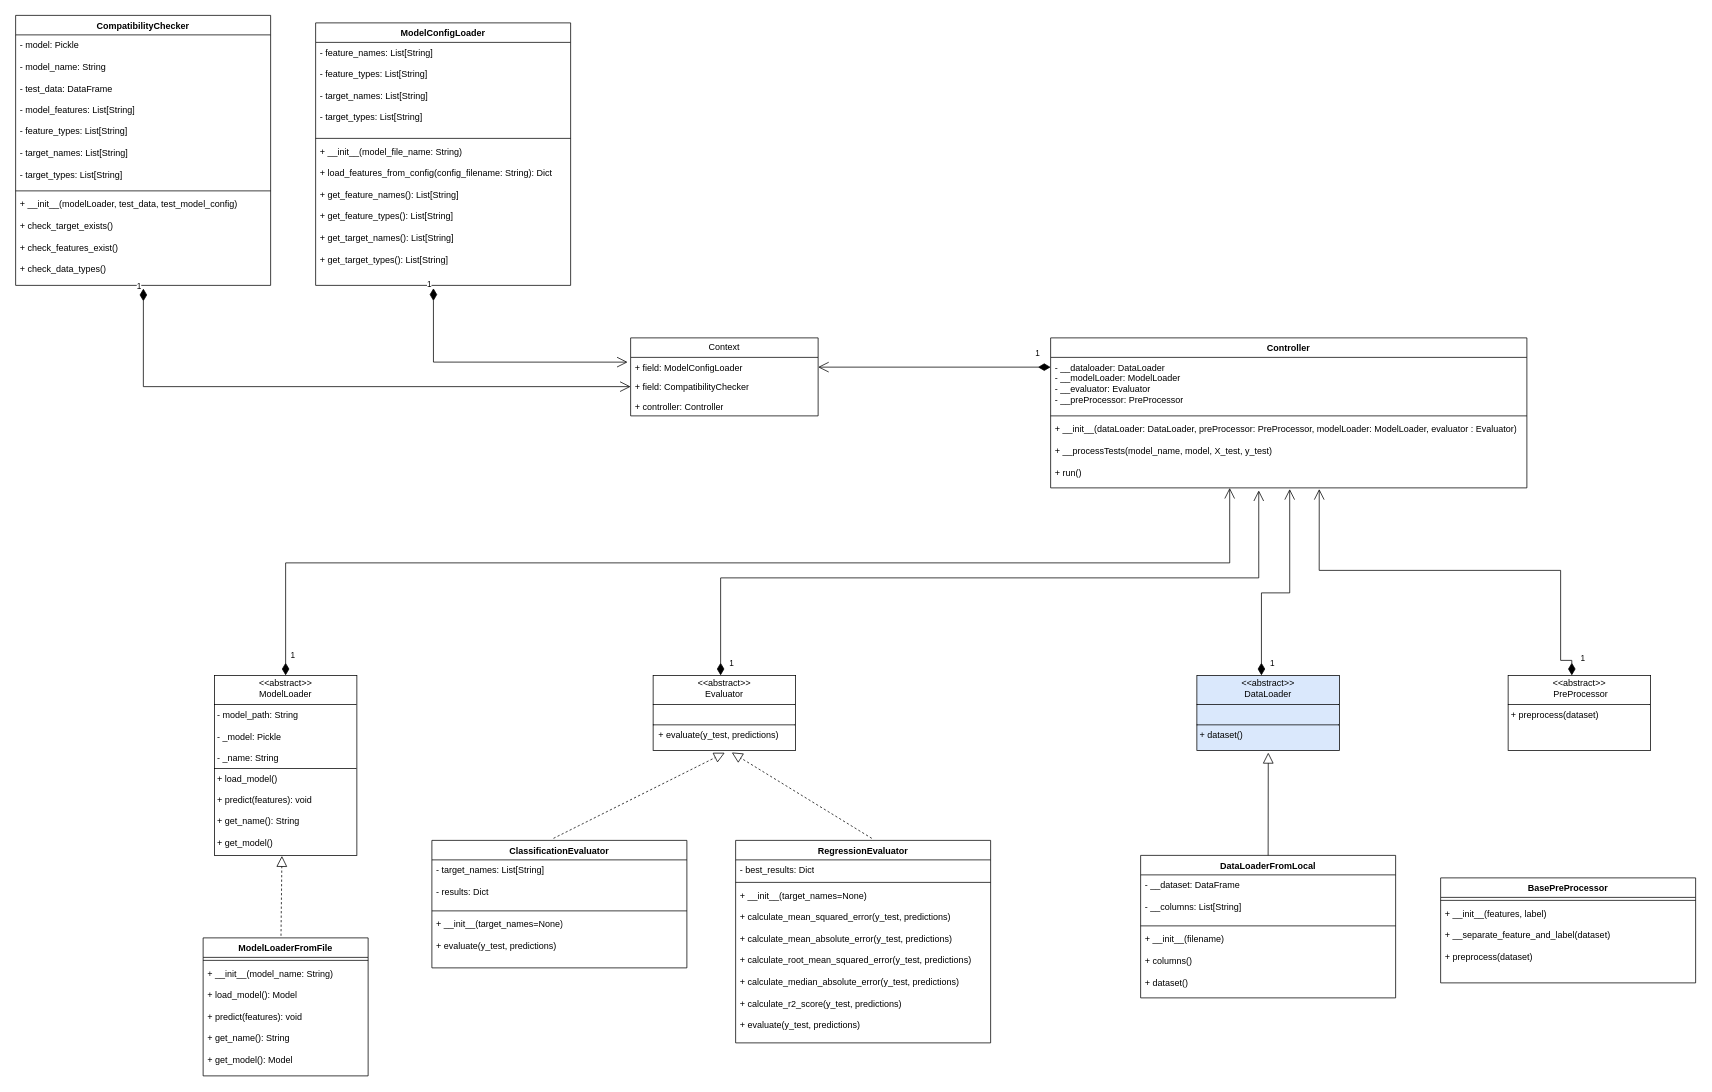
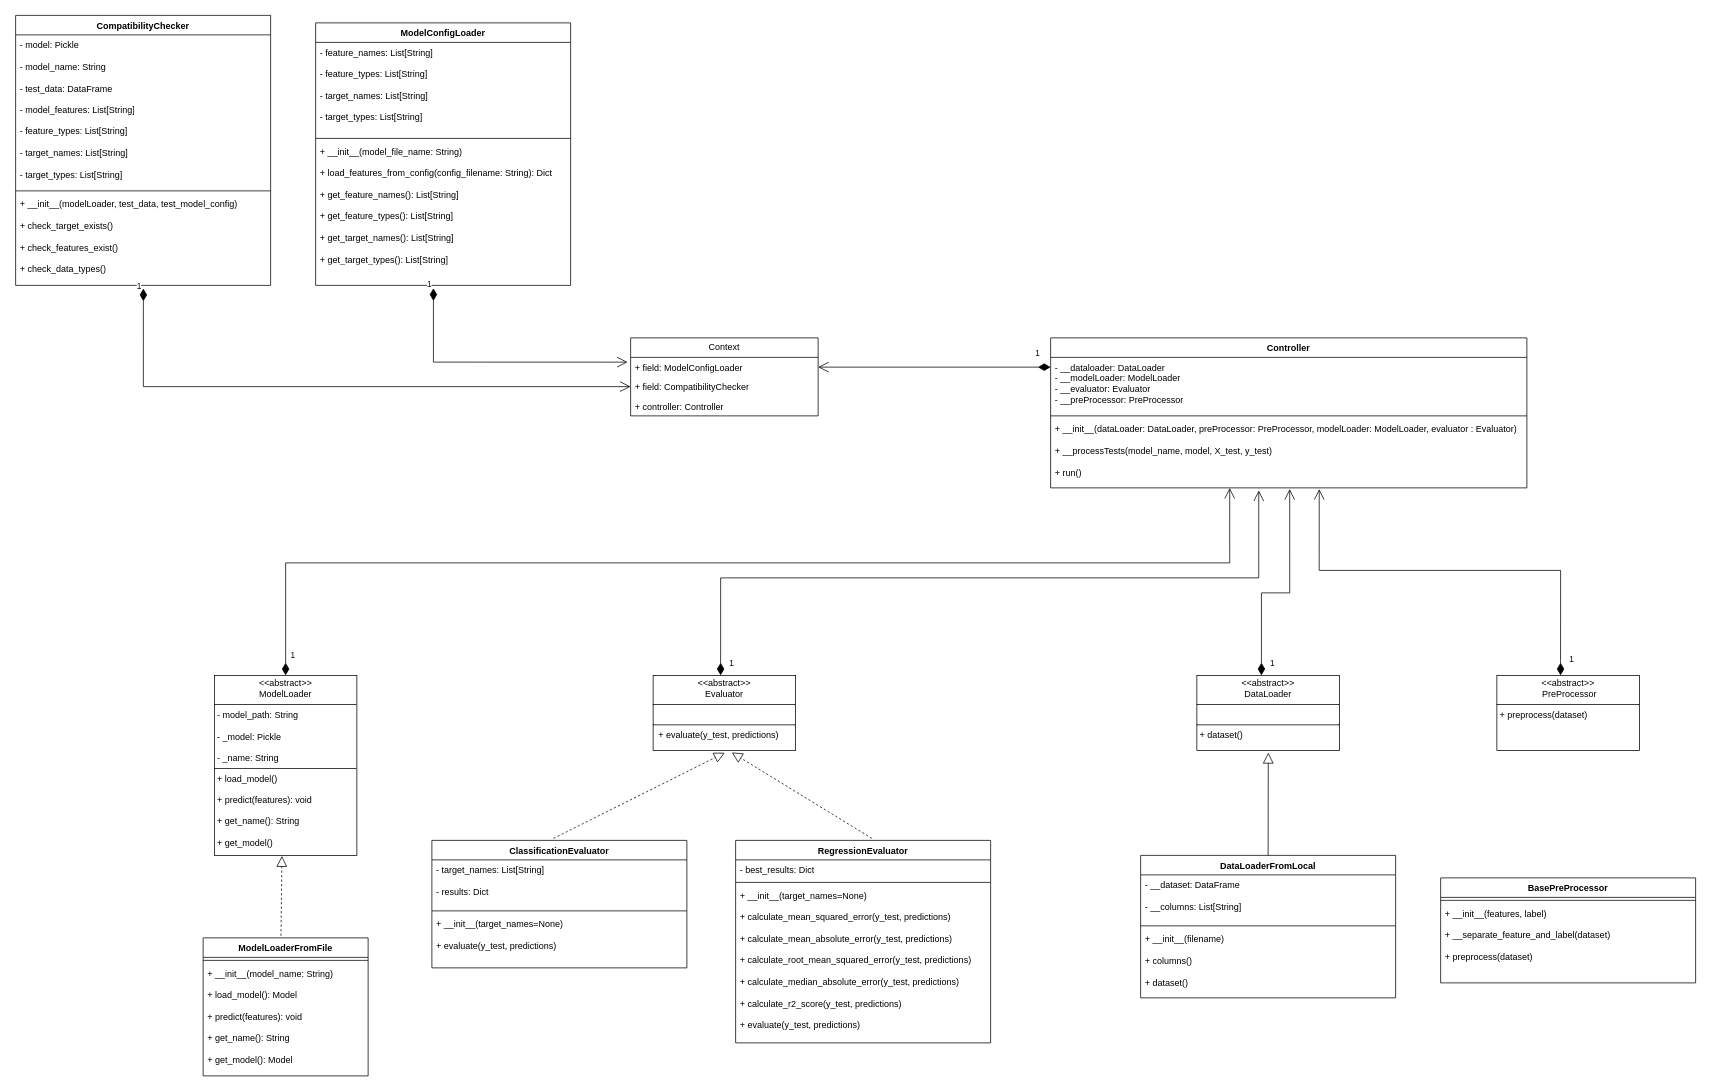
(1268, 713) -> (1268, 713)
(1579, 713) -> (1568, 713)
